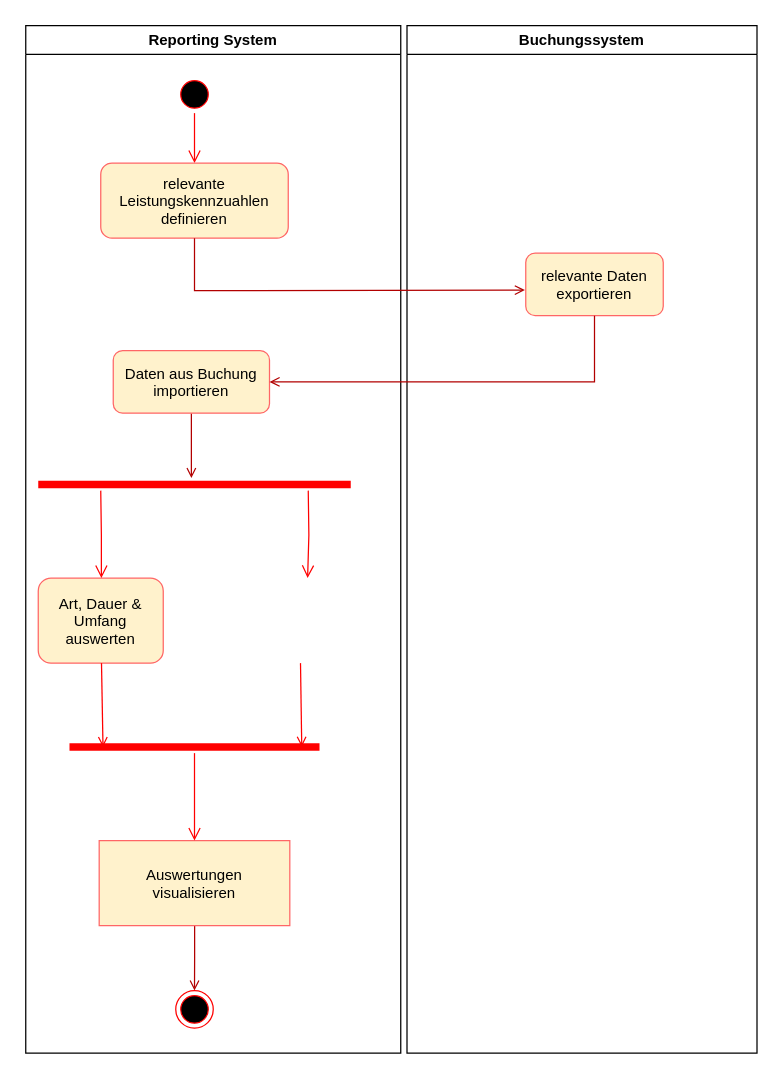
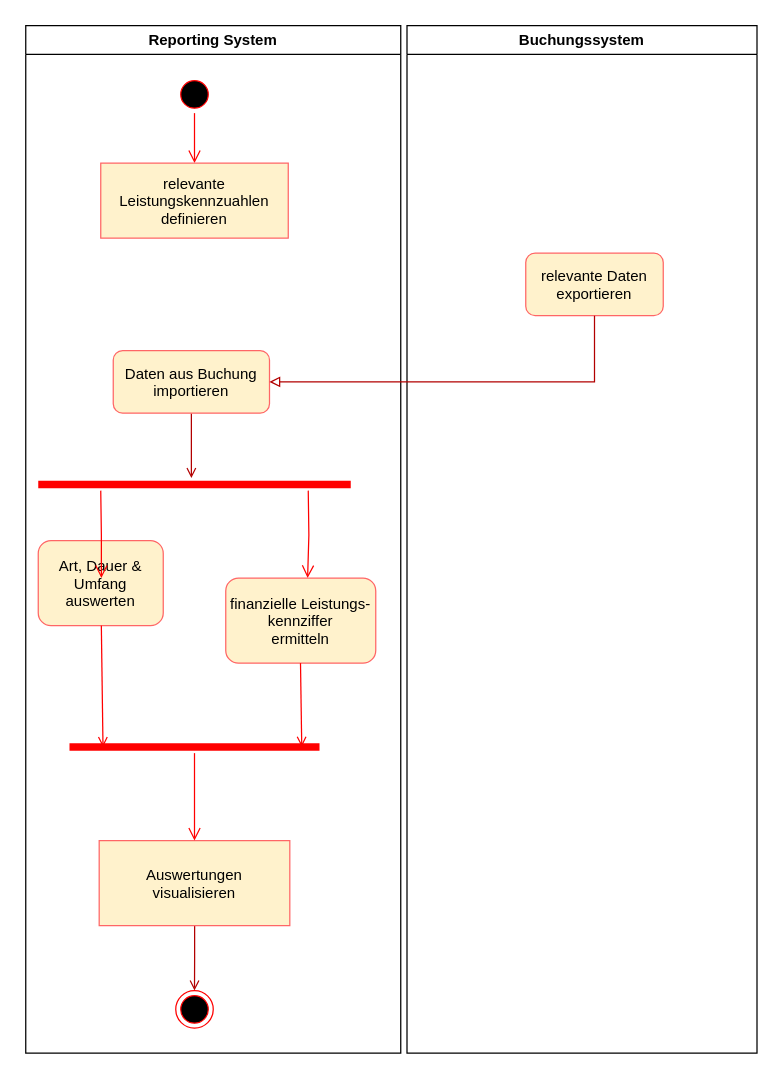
(194, 201) -> (194, 201)
(332, 290) -> none
(277, 382) -> (281, 382)
(101, 621) -> (101, 583)
none -> (301, 621)
